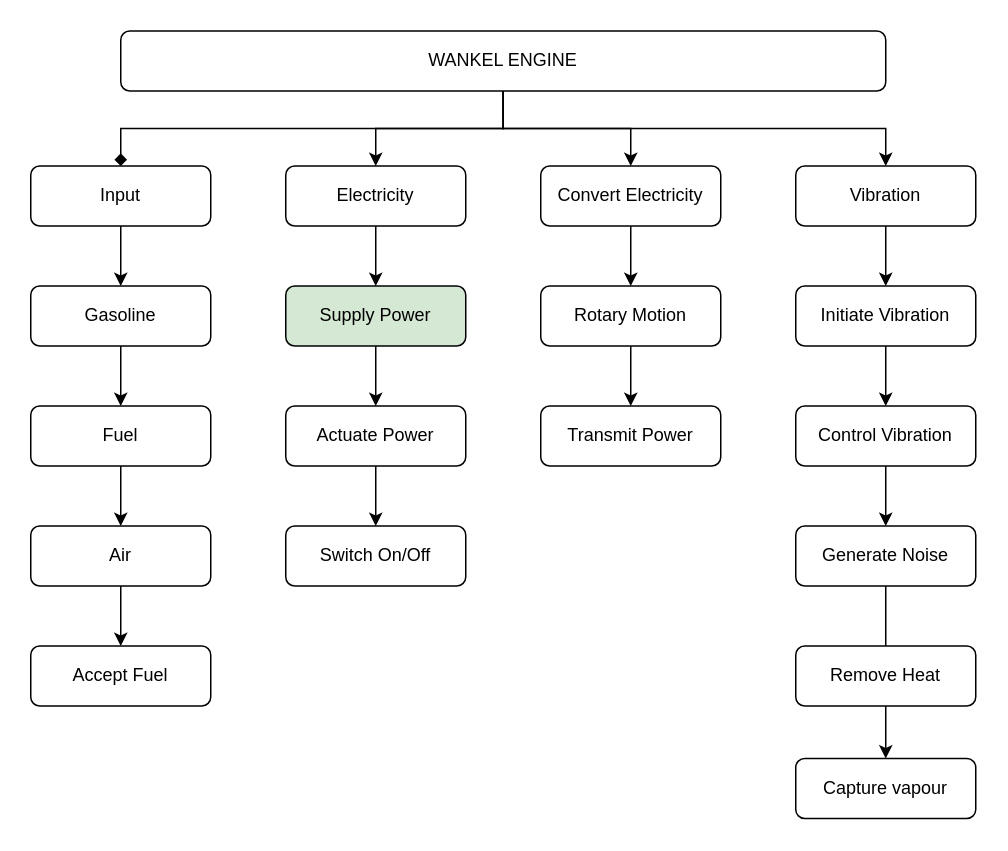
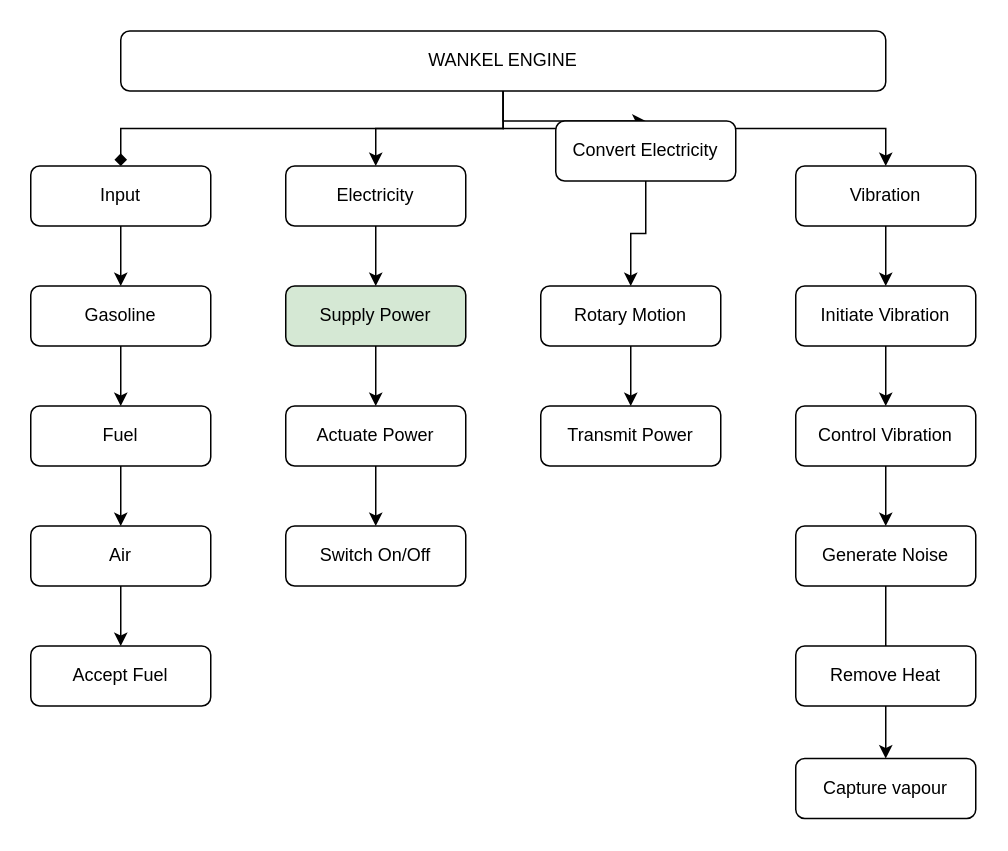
(631, 196) -> (646, 151)
